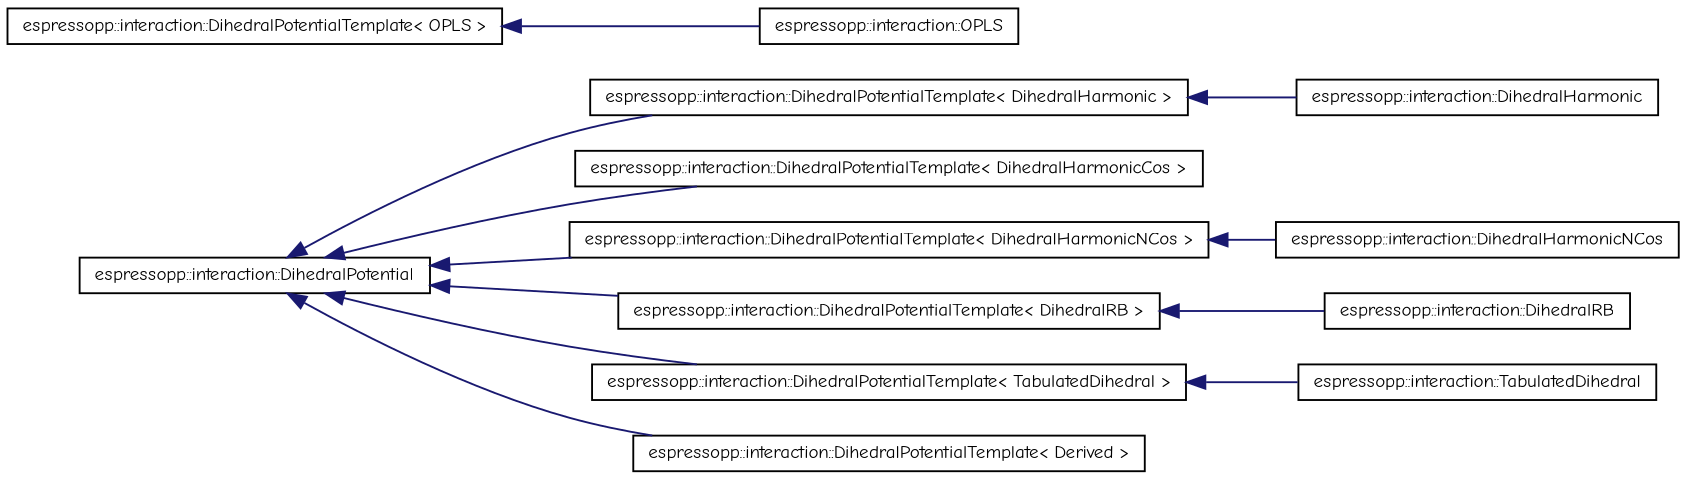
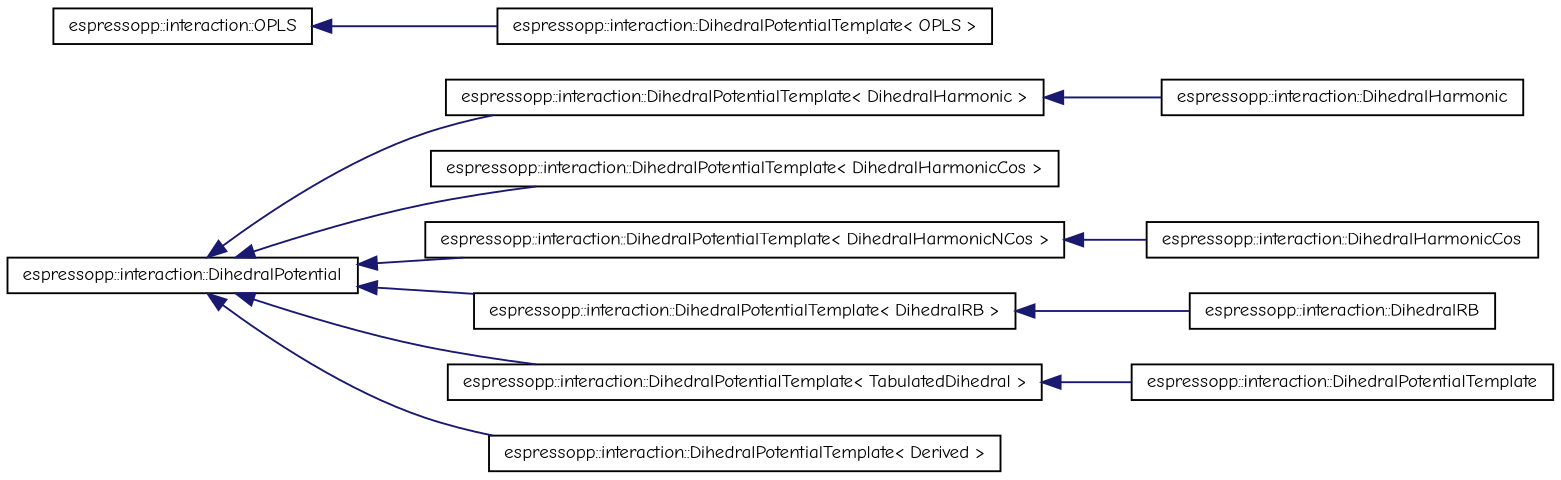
(640, 26) -> (414, 26)
(1477, 240) -> (1342, 240)
(1477, 382) -> (1342, 382)
